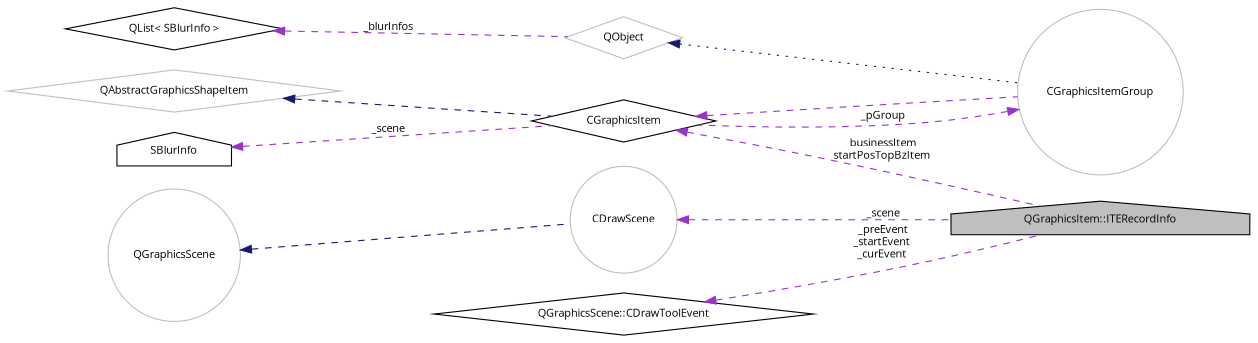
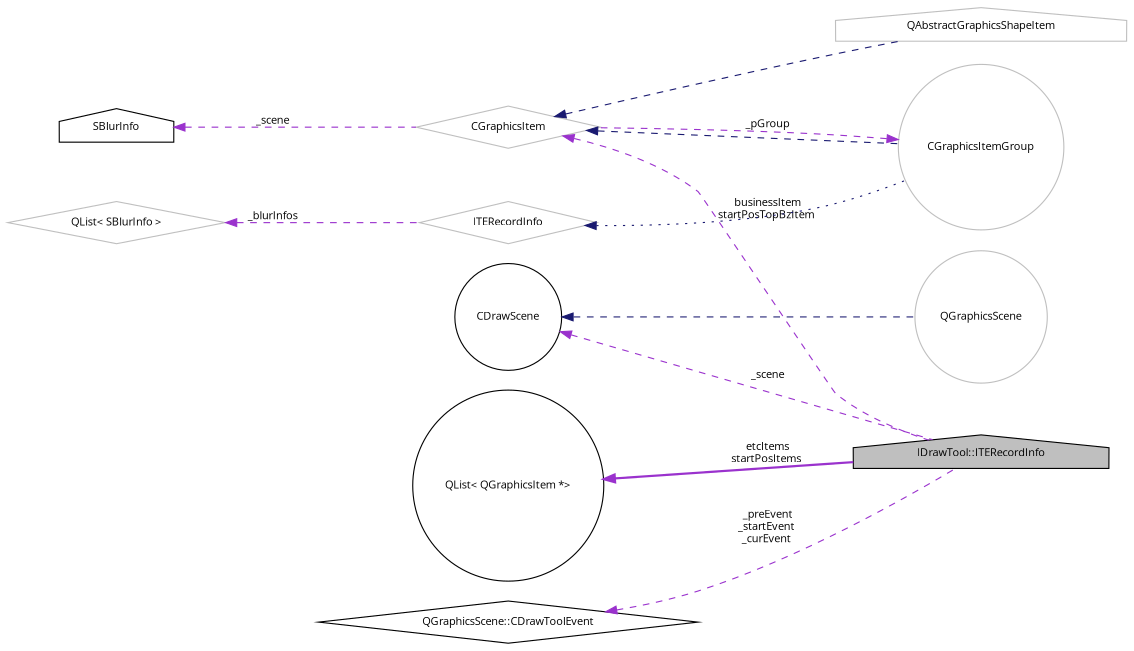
(174, 29) -> (117, 223)
(624, 38) -> (508, 223)
(174, 91) -> (981, 26)
(862, 106) -> (748, 137)
(423, 108) -> (732, 76)
(624, 121) -> (508, 127)
(624, 220) -> (508, 317)
(1100, 220) -> (981, 453)
(411, 237) -> (744, 317)
none -> (508, 486)
